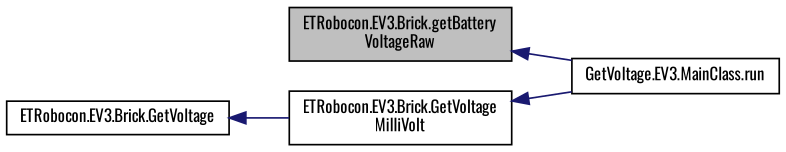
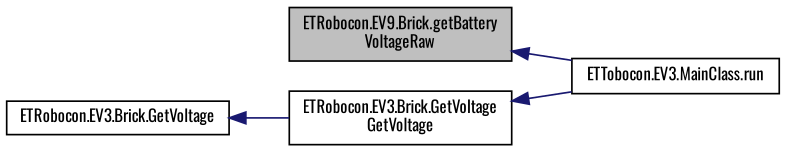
(400, 34) -> (400, 34)
(676, 76) -> (676, 76)
(400, 118) -> (400, 118)
